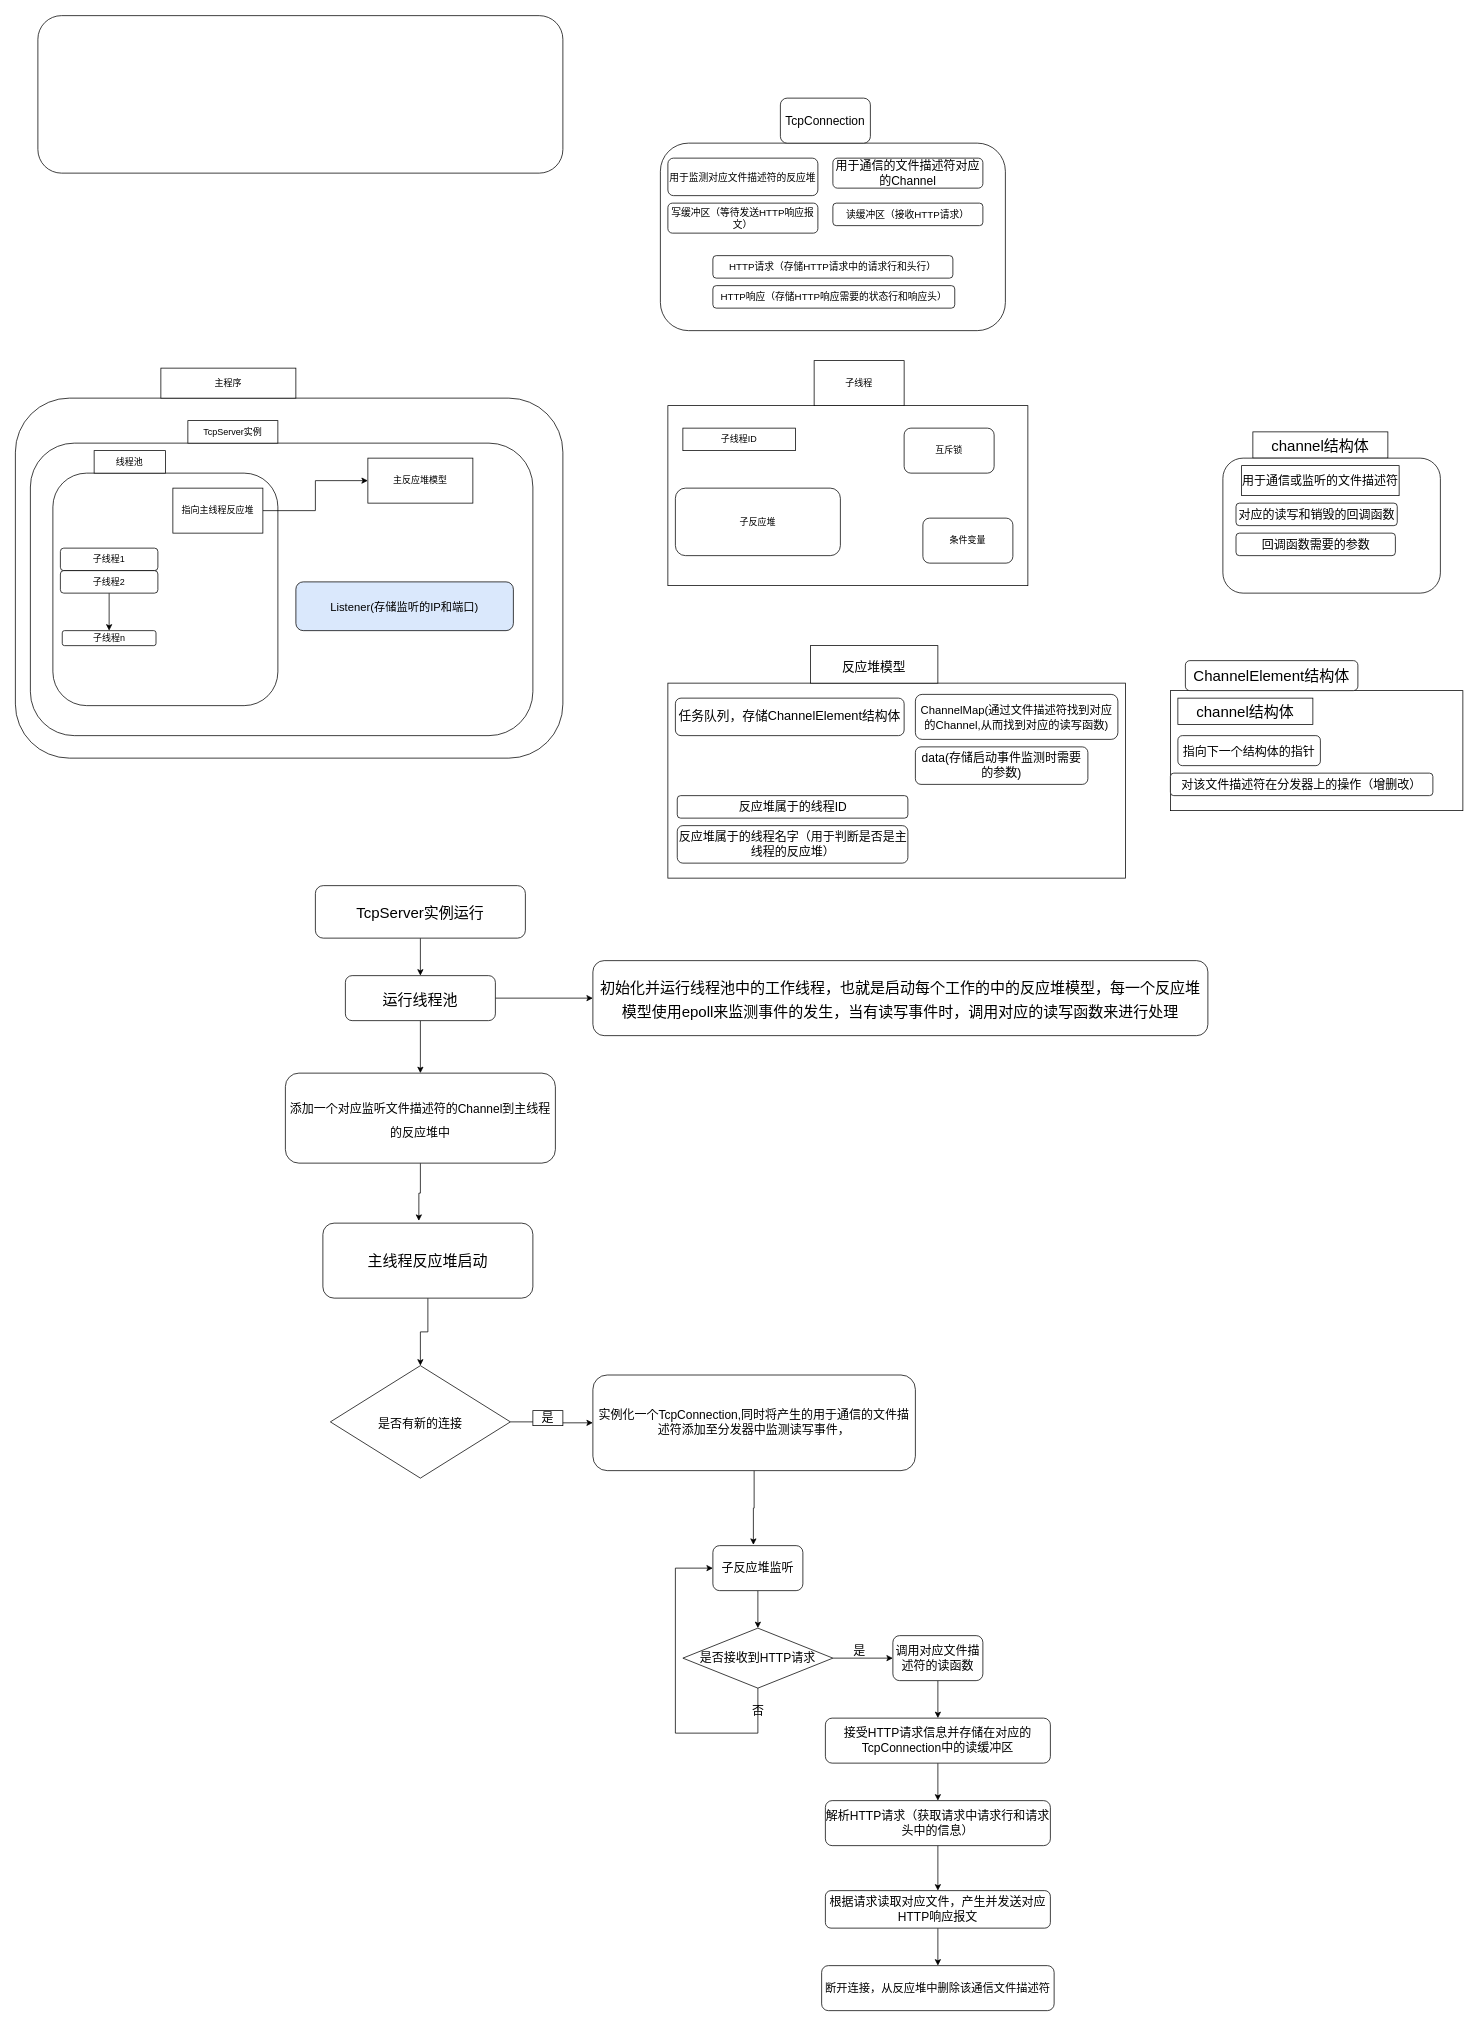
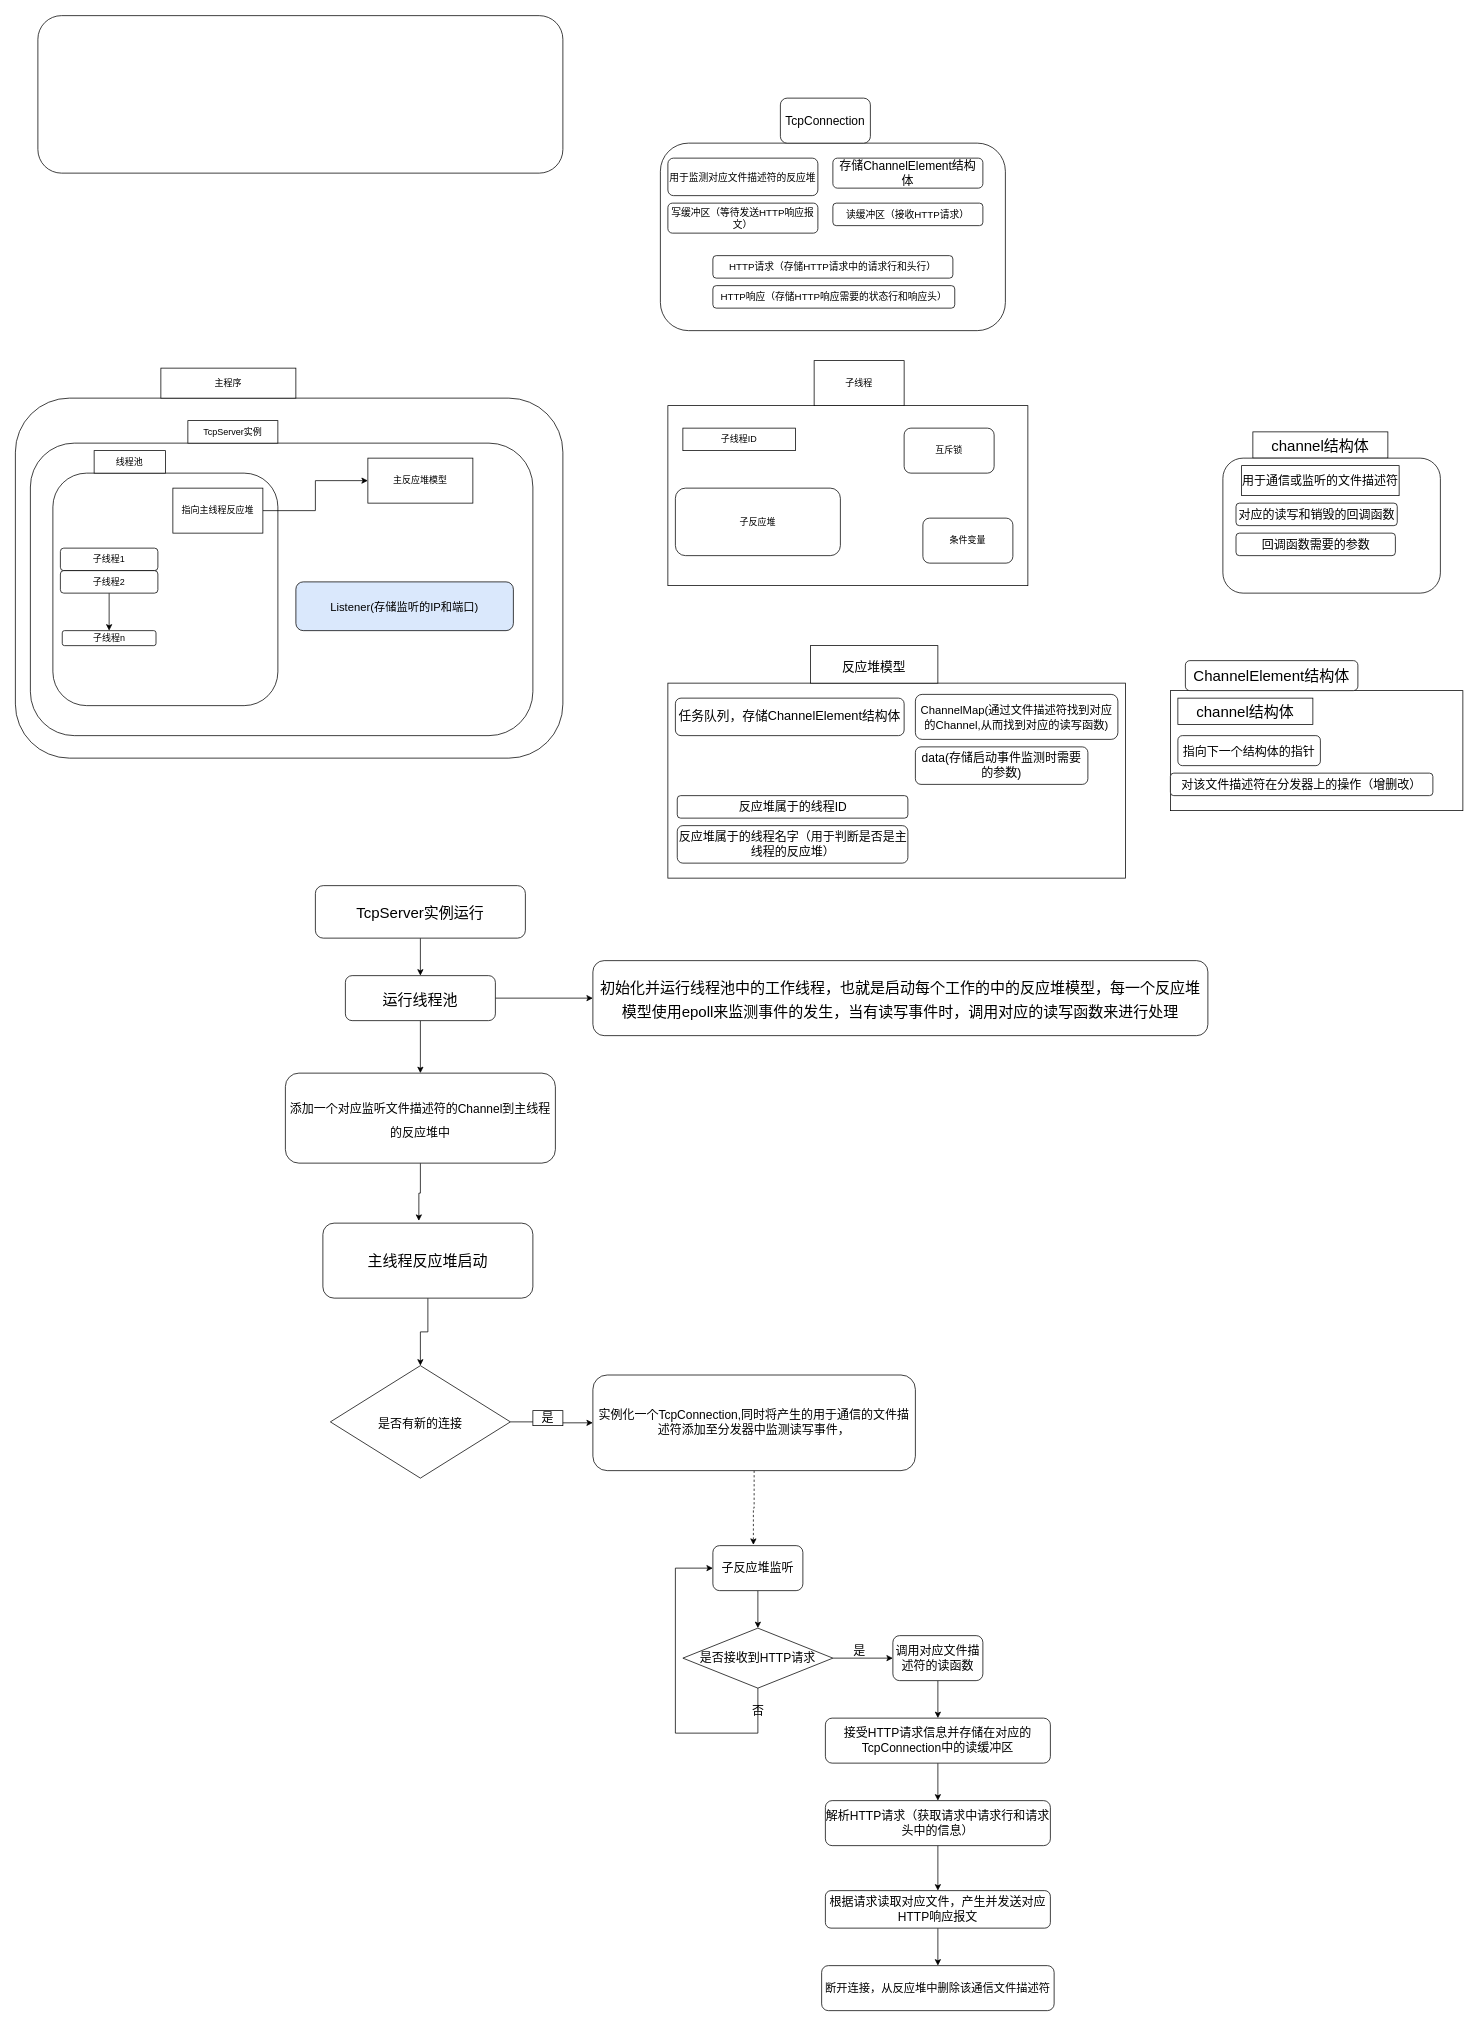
(908, 173) -> (908, 173)
(754, 1505) -> (754, 1505)
